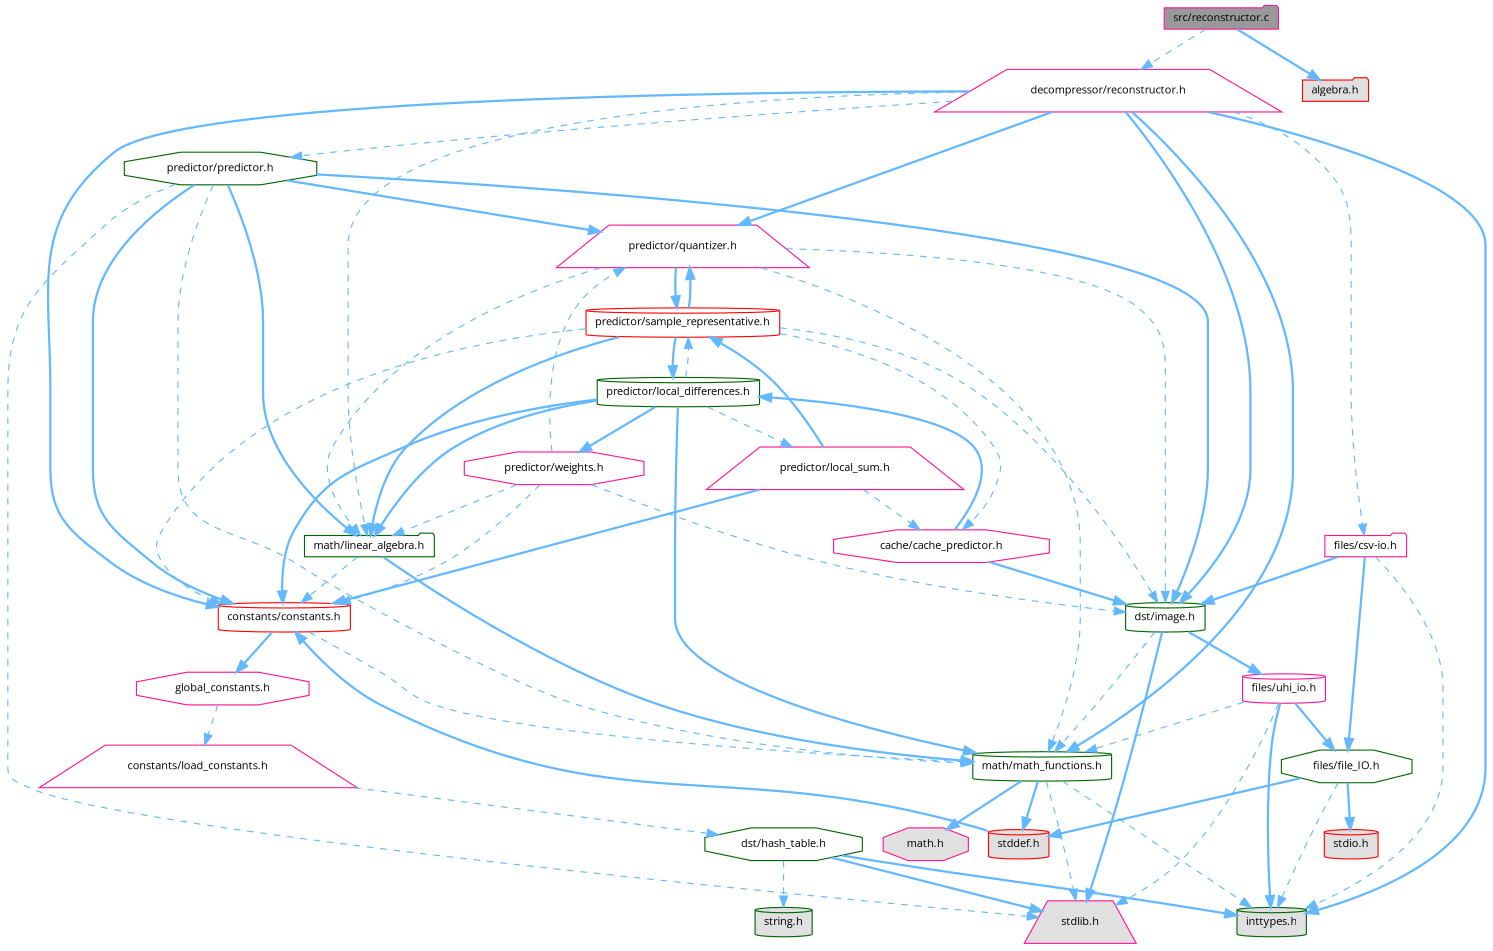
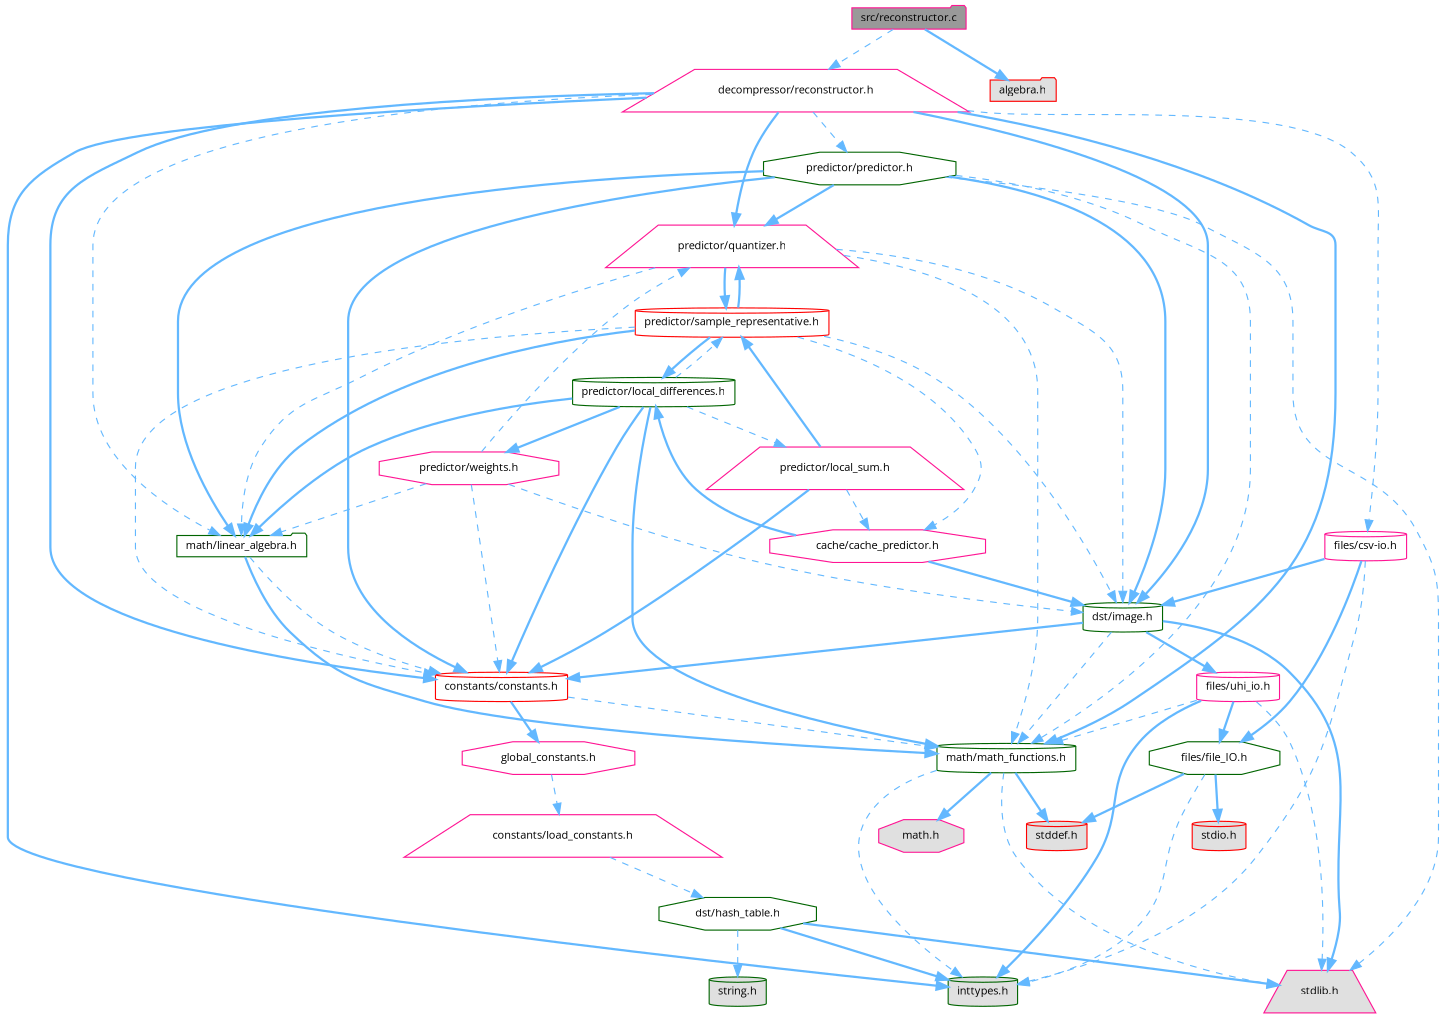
(1366, 546) -> (1366, 546)
(630, 780) -> (831, 650)
